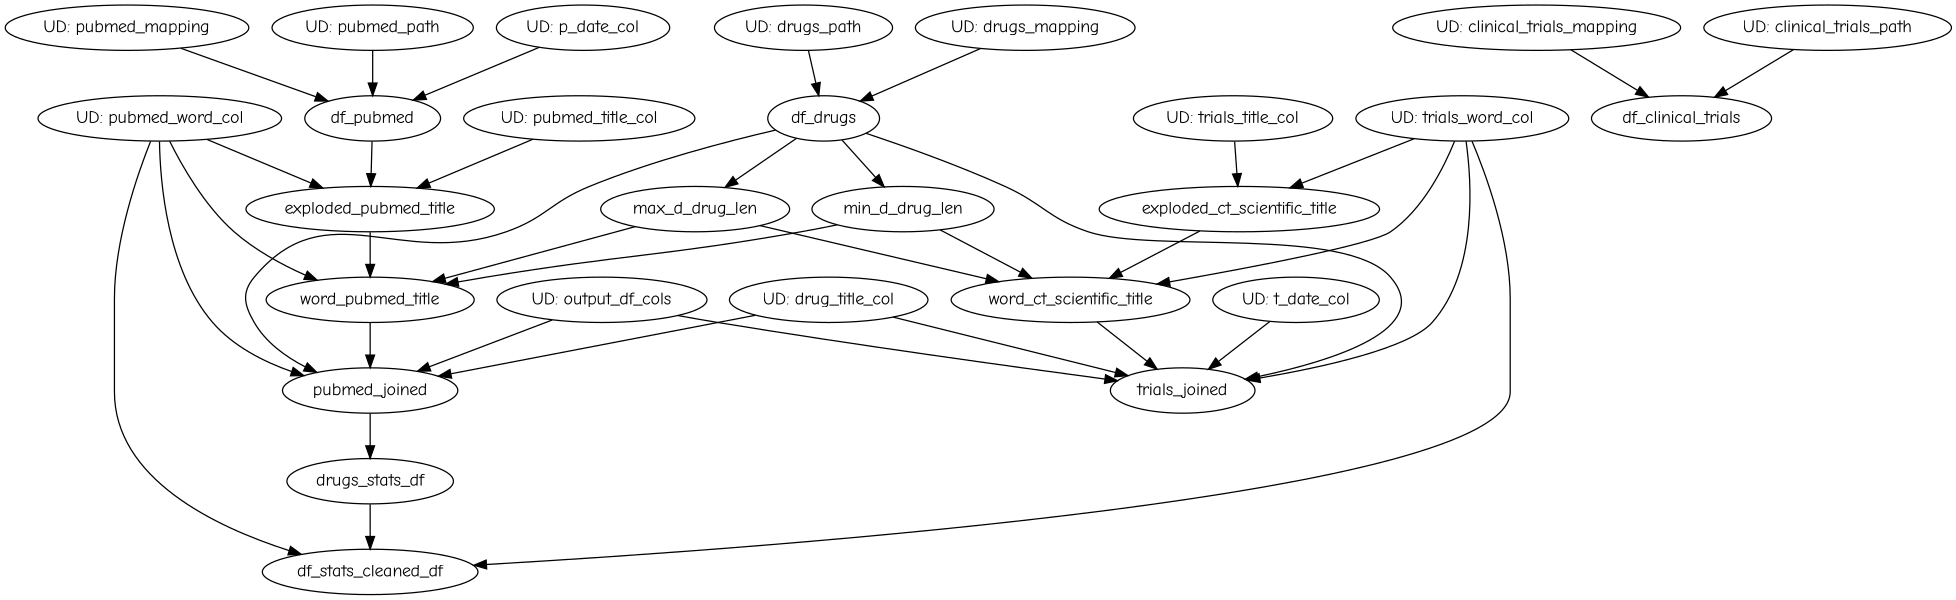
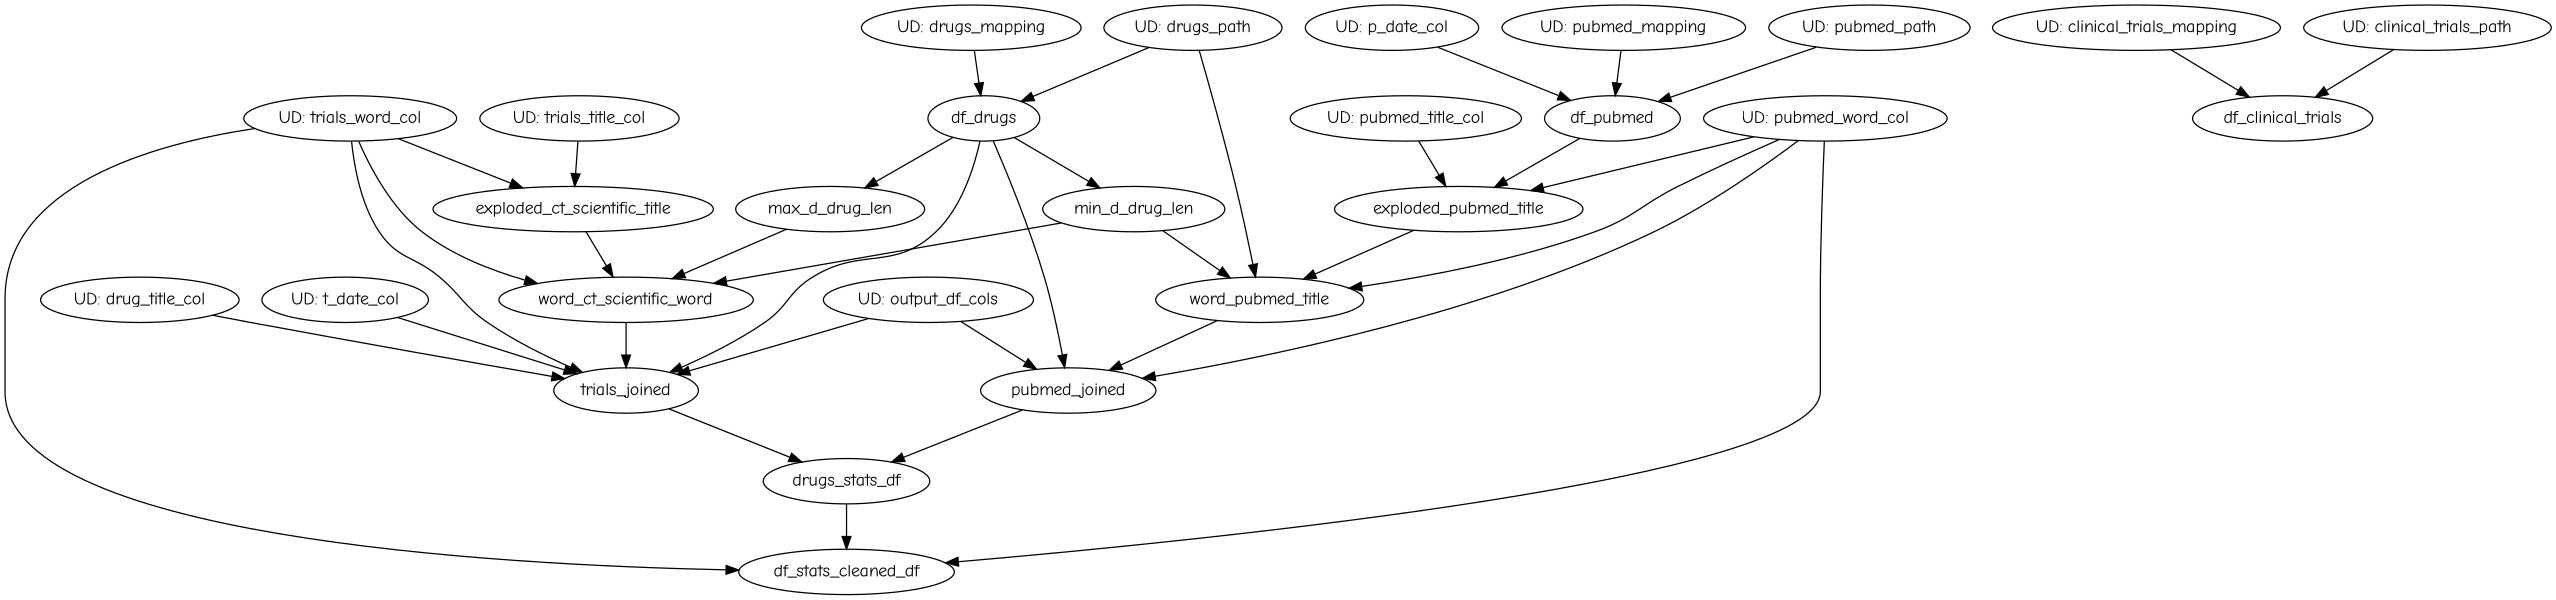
(540, 252) -> (1228, 157)
(1071, 300) -> (626, 300)
(603, 345) -> none
none -> (730, 433)
